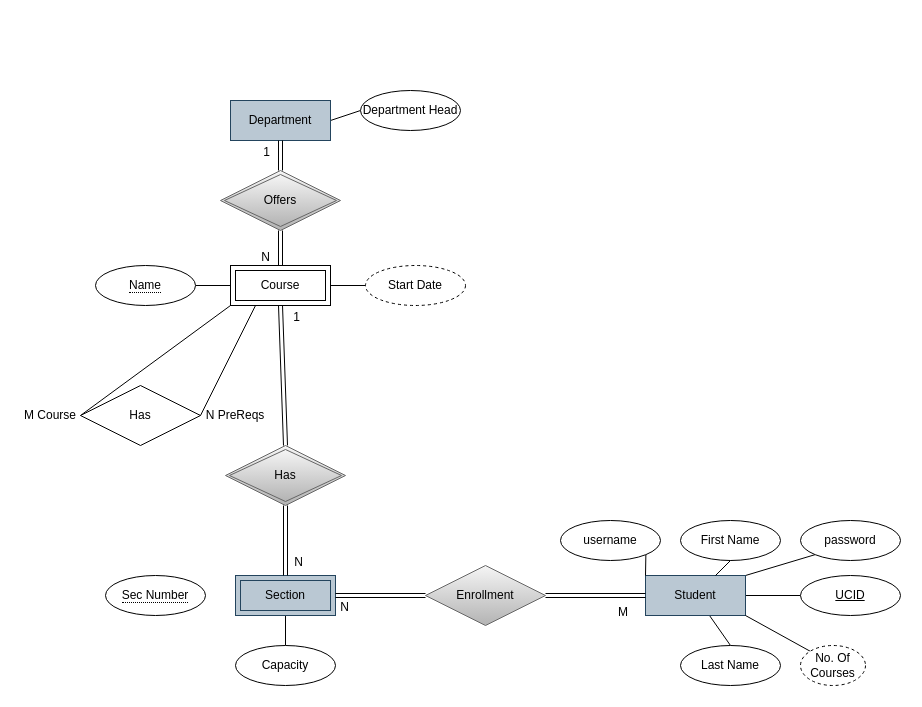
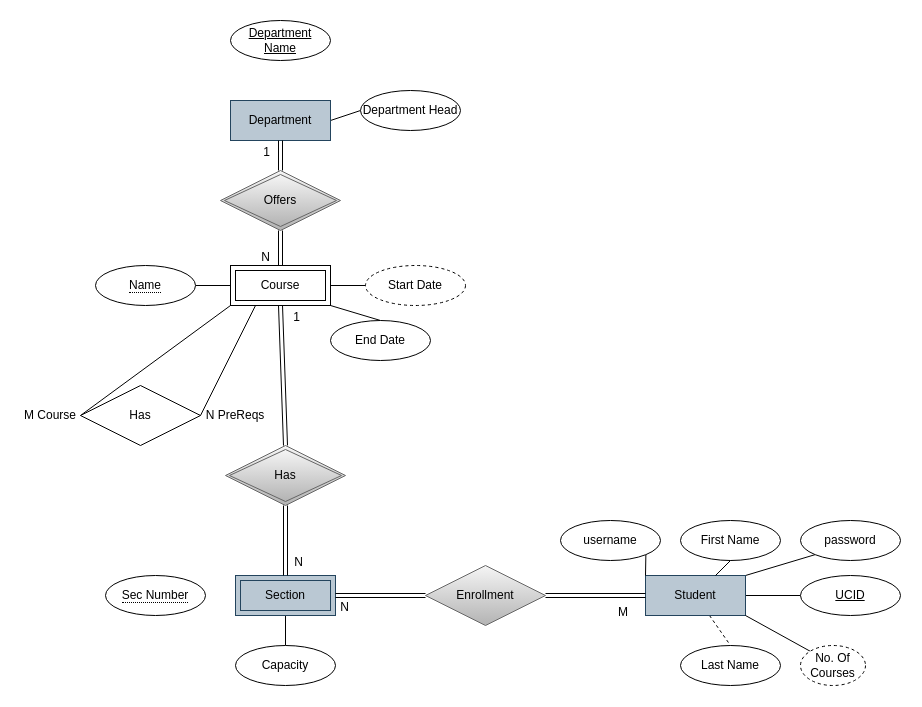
none -> (281, 41)
none -> (356, 313)
none -> (381, 341)
(720, 631) -> (720, 631)
